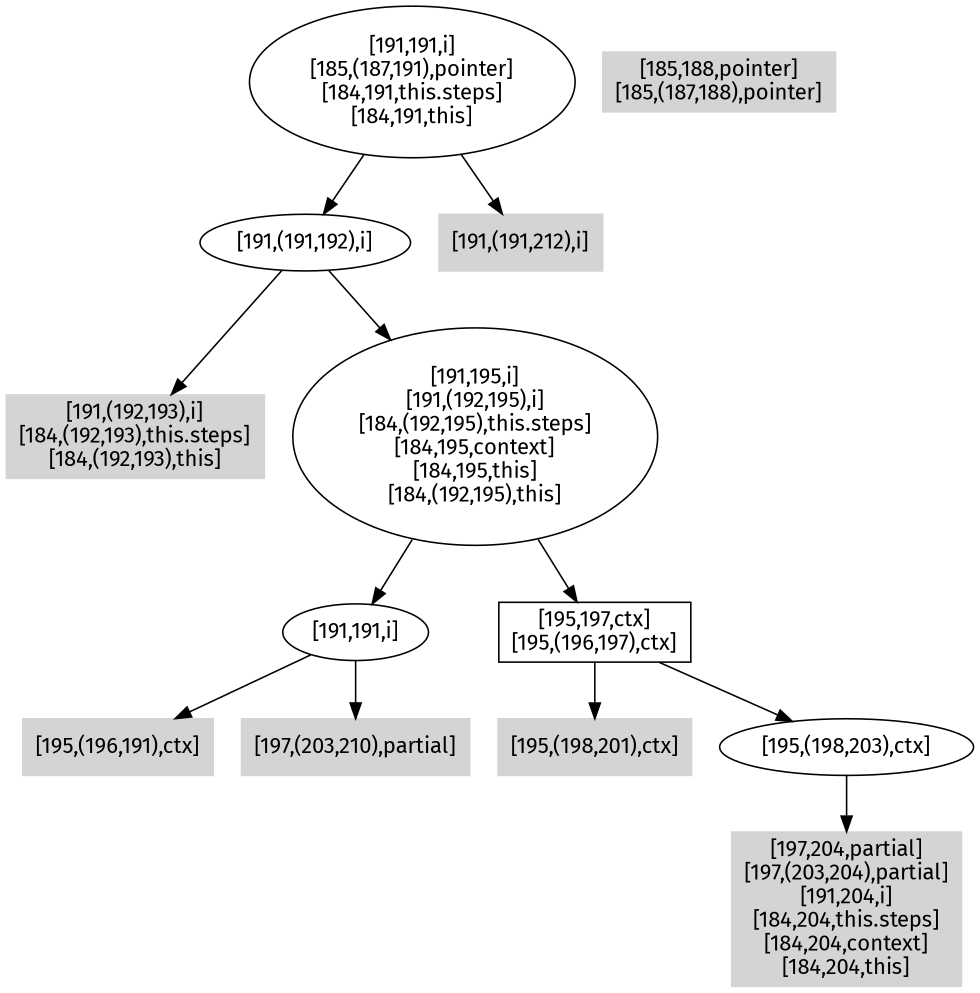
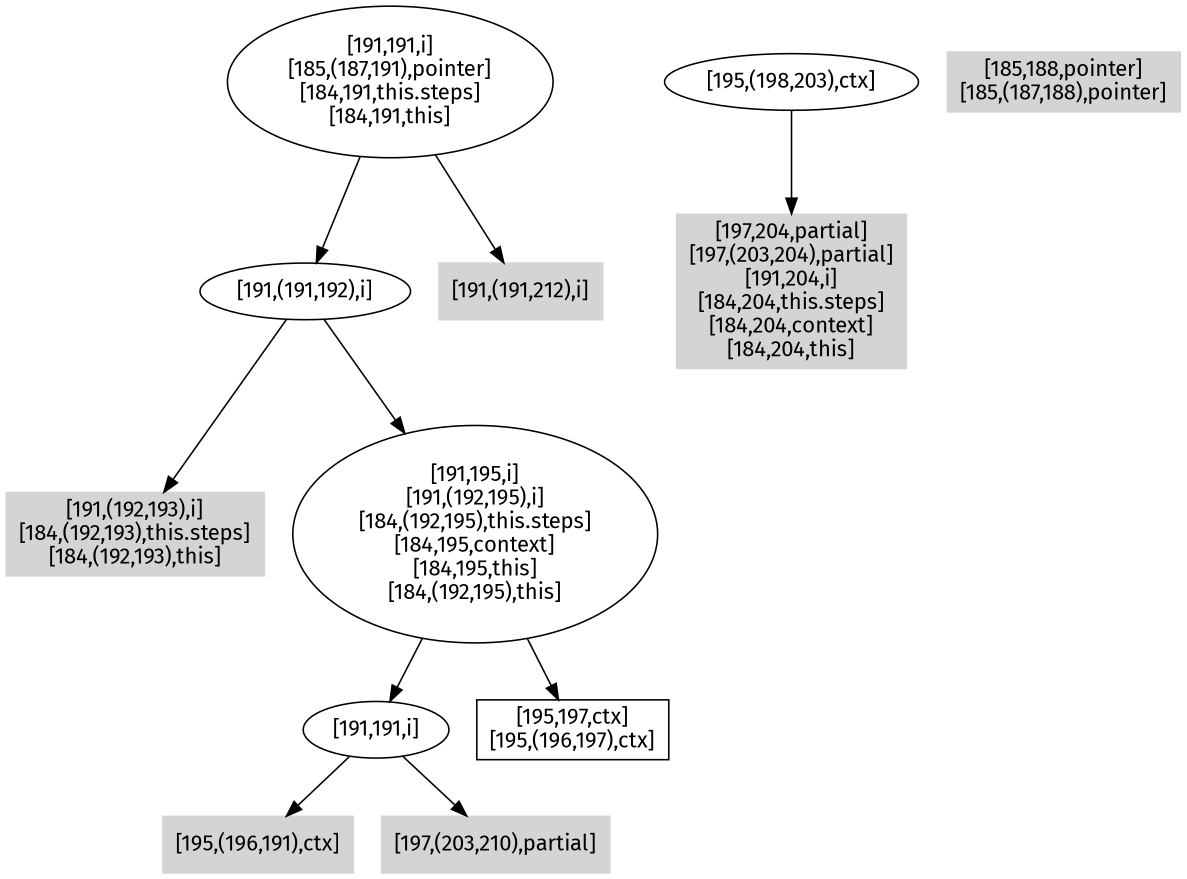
(718, 689) -> none
(595, 747) -> none
